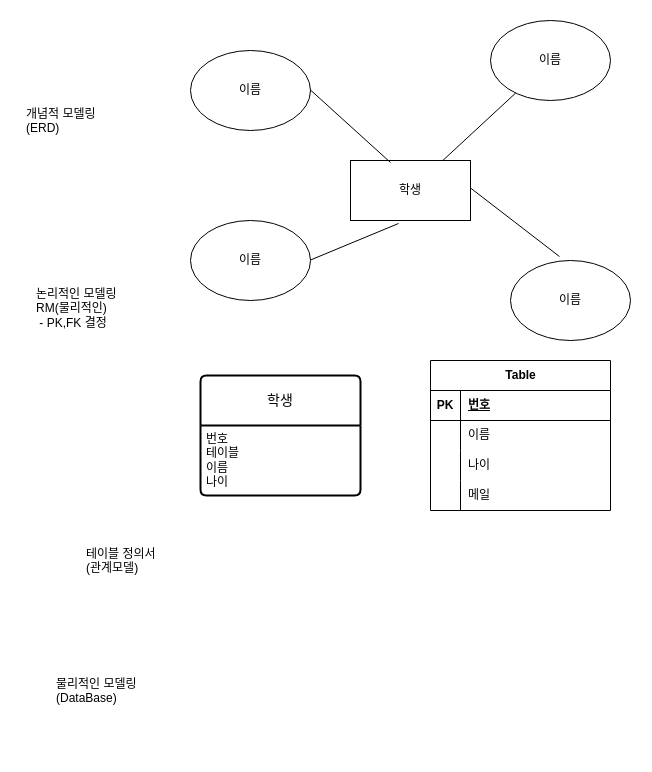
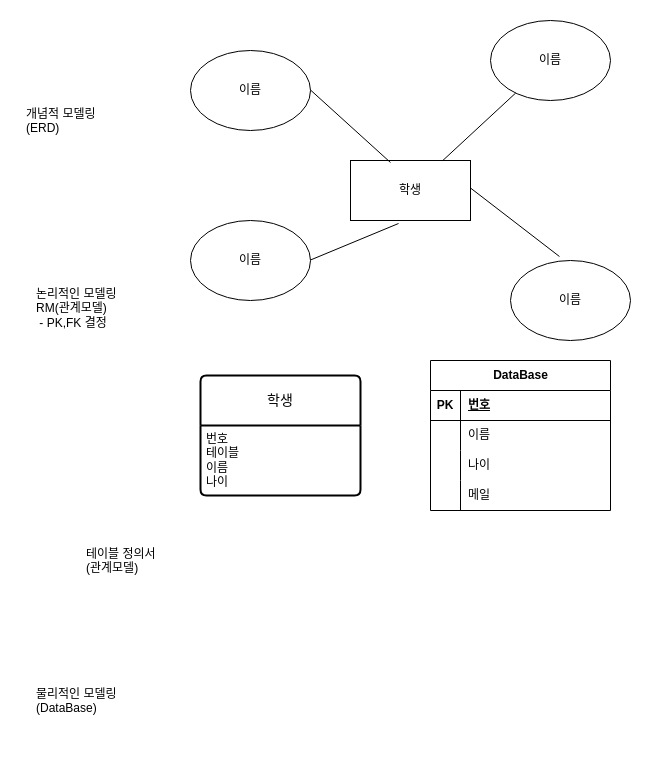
(80, 309) -> (80, 309)
(521, 376) -> (521, 376)
(146, 711) -> (126, 721)
